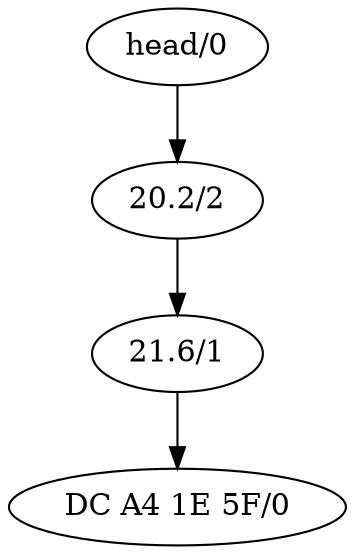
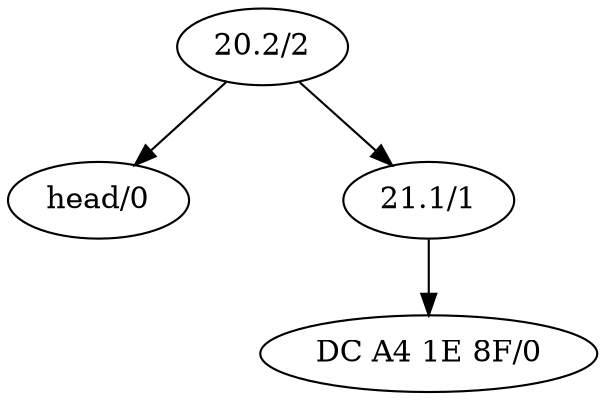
(177, 113) -> (189, 116)
(177, 354) -> (429, 200)
(177, 507) -> (429, 354)
